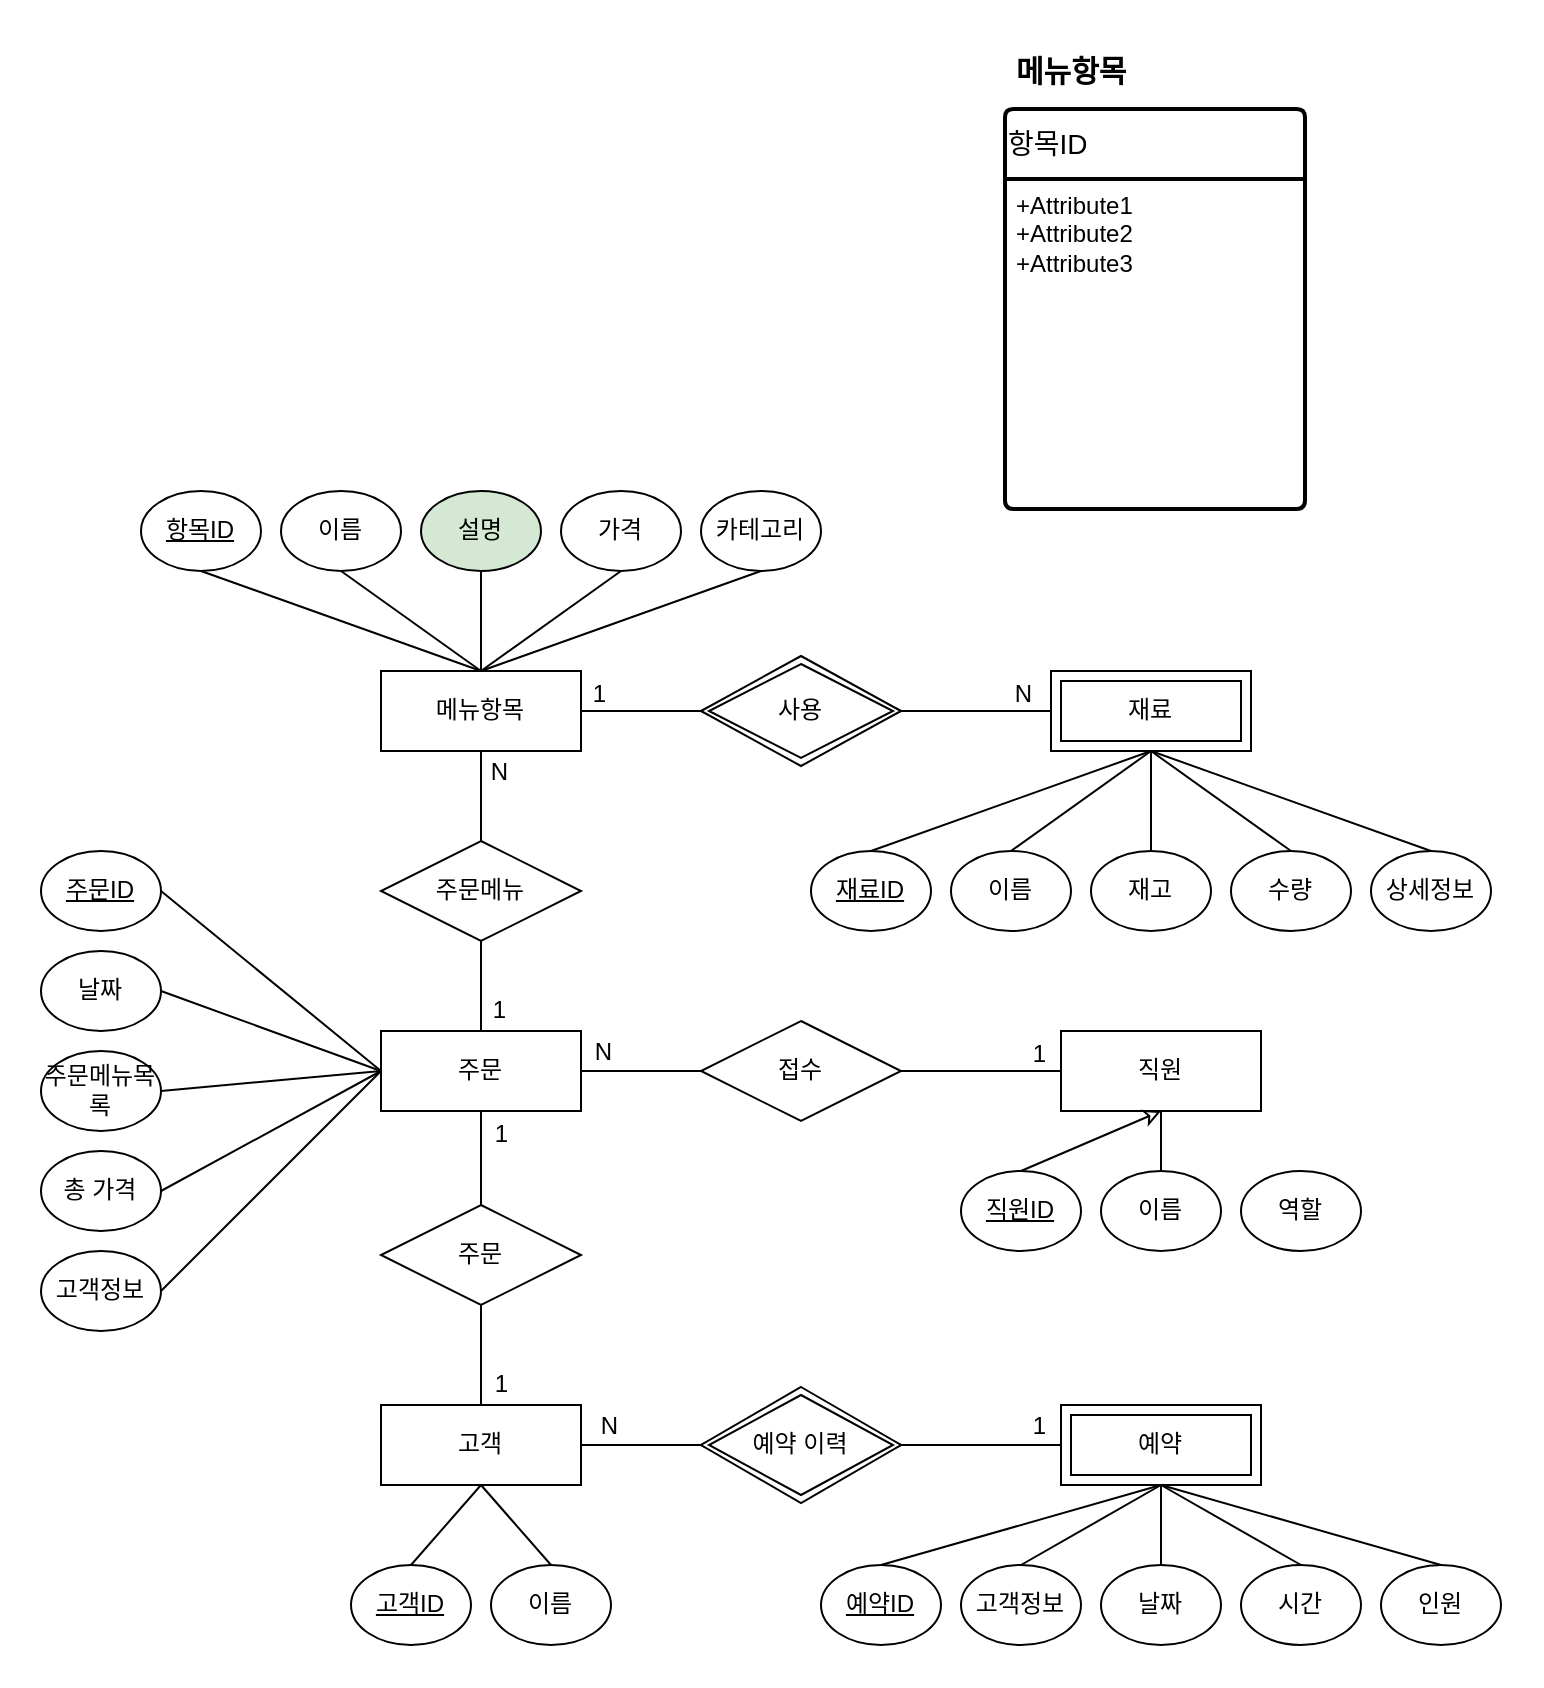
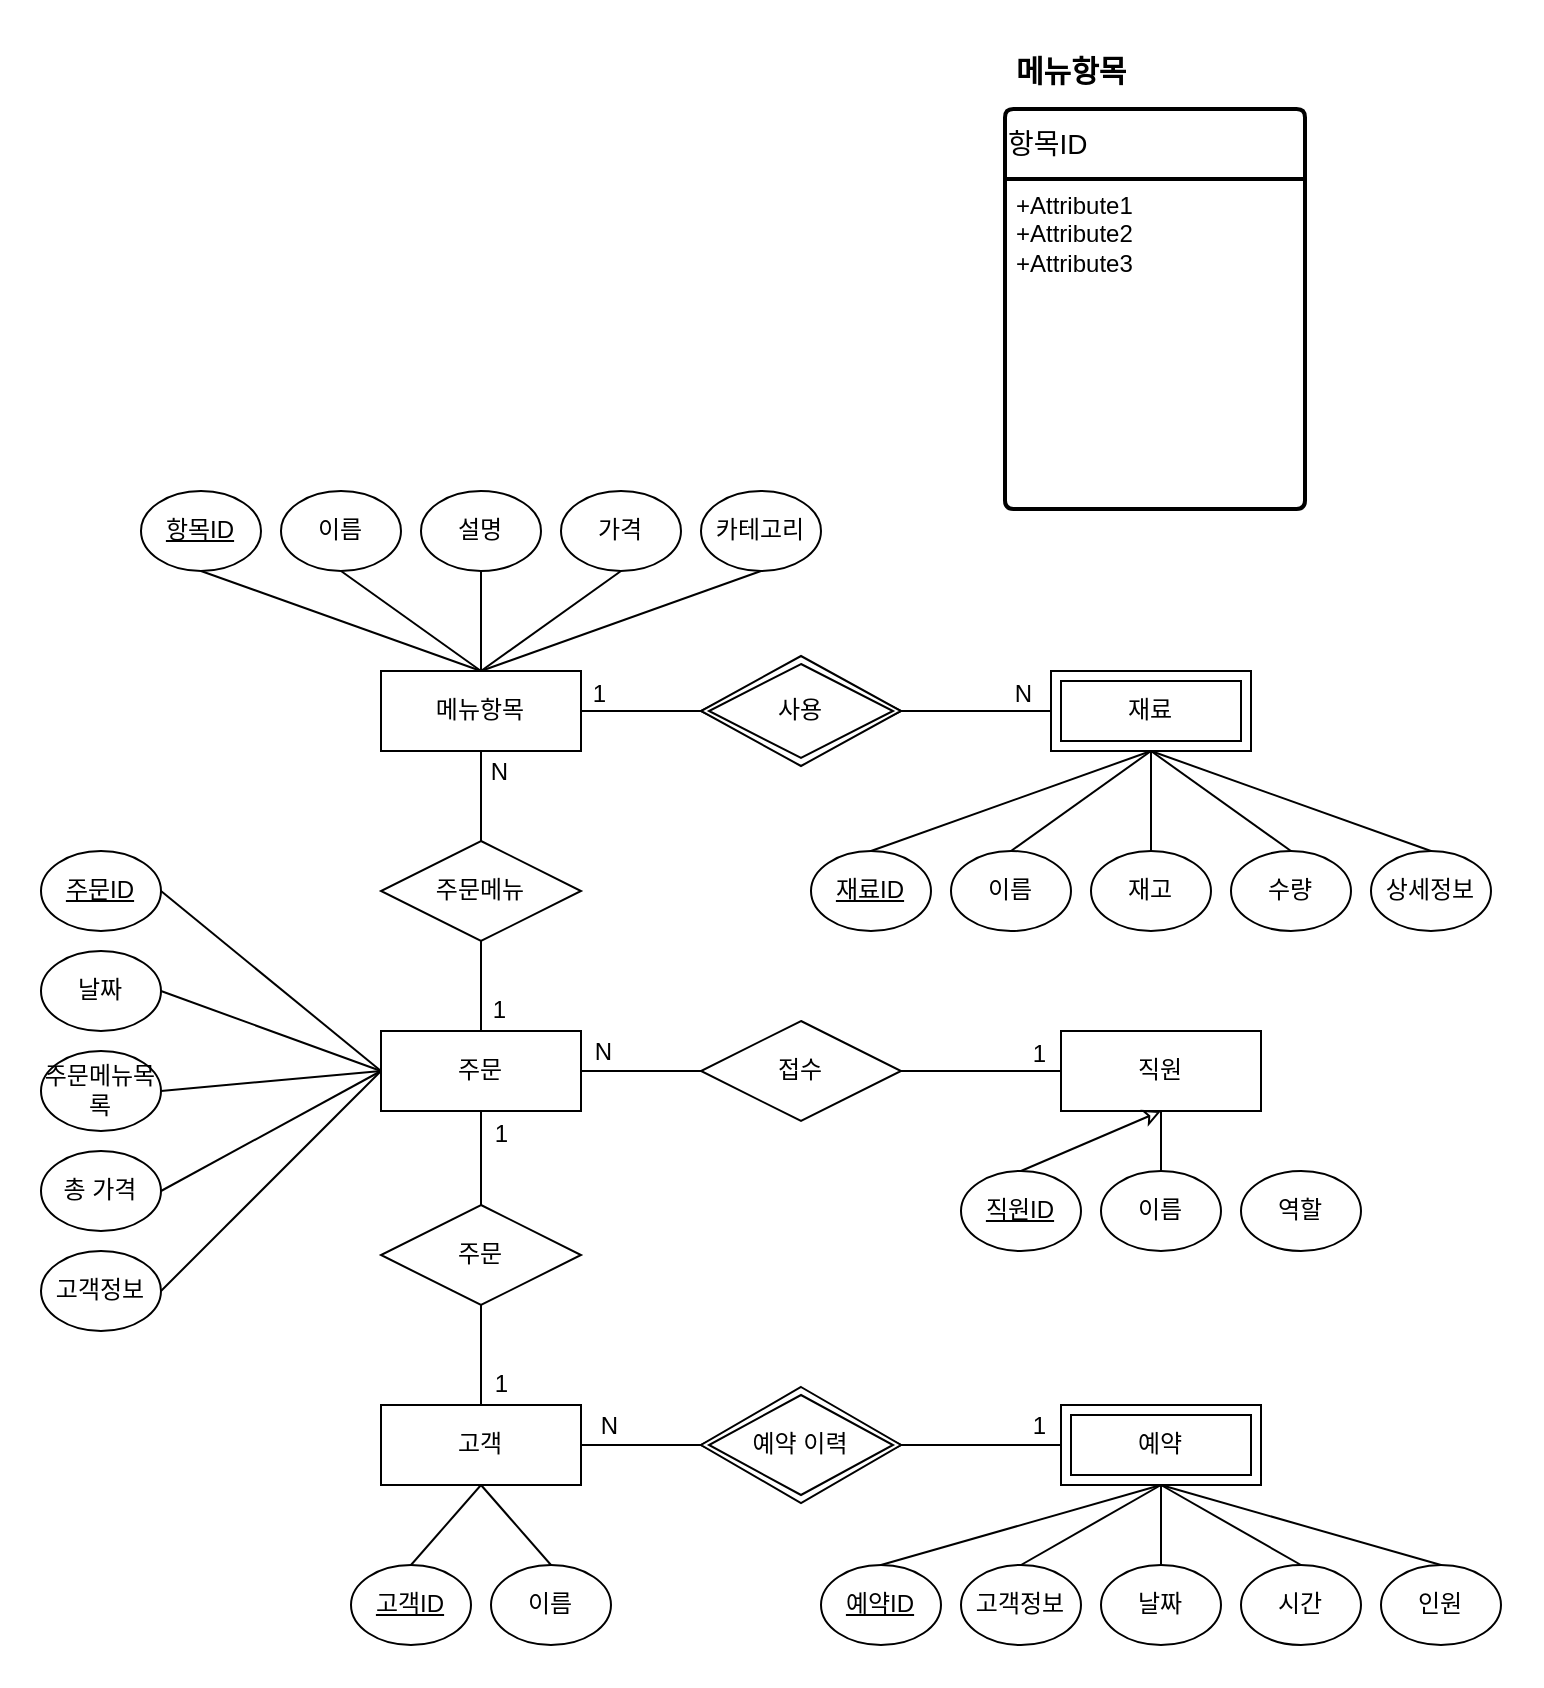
(481, 531) -> (481, 531)
